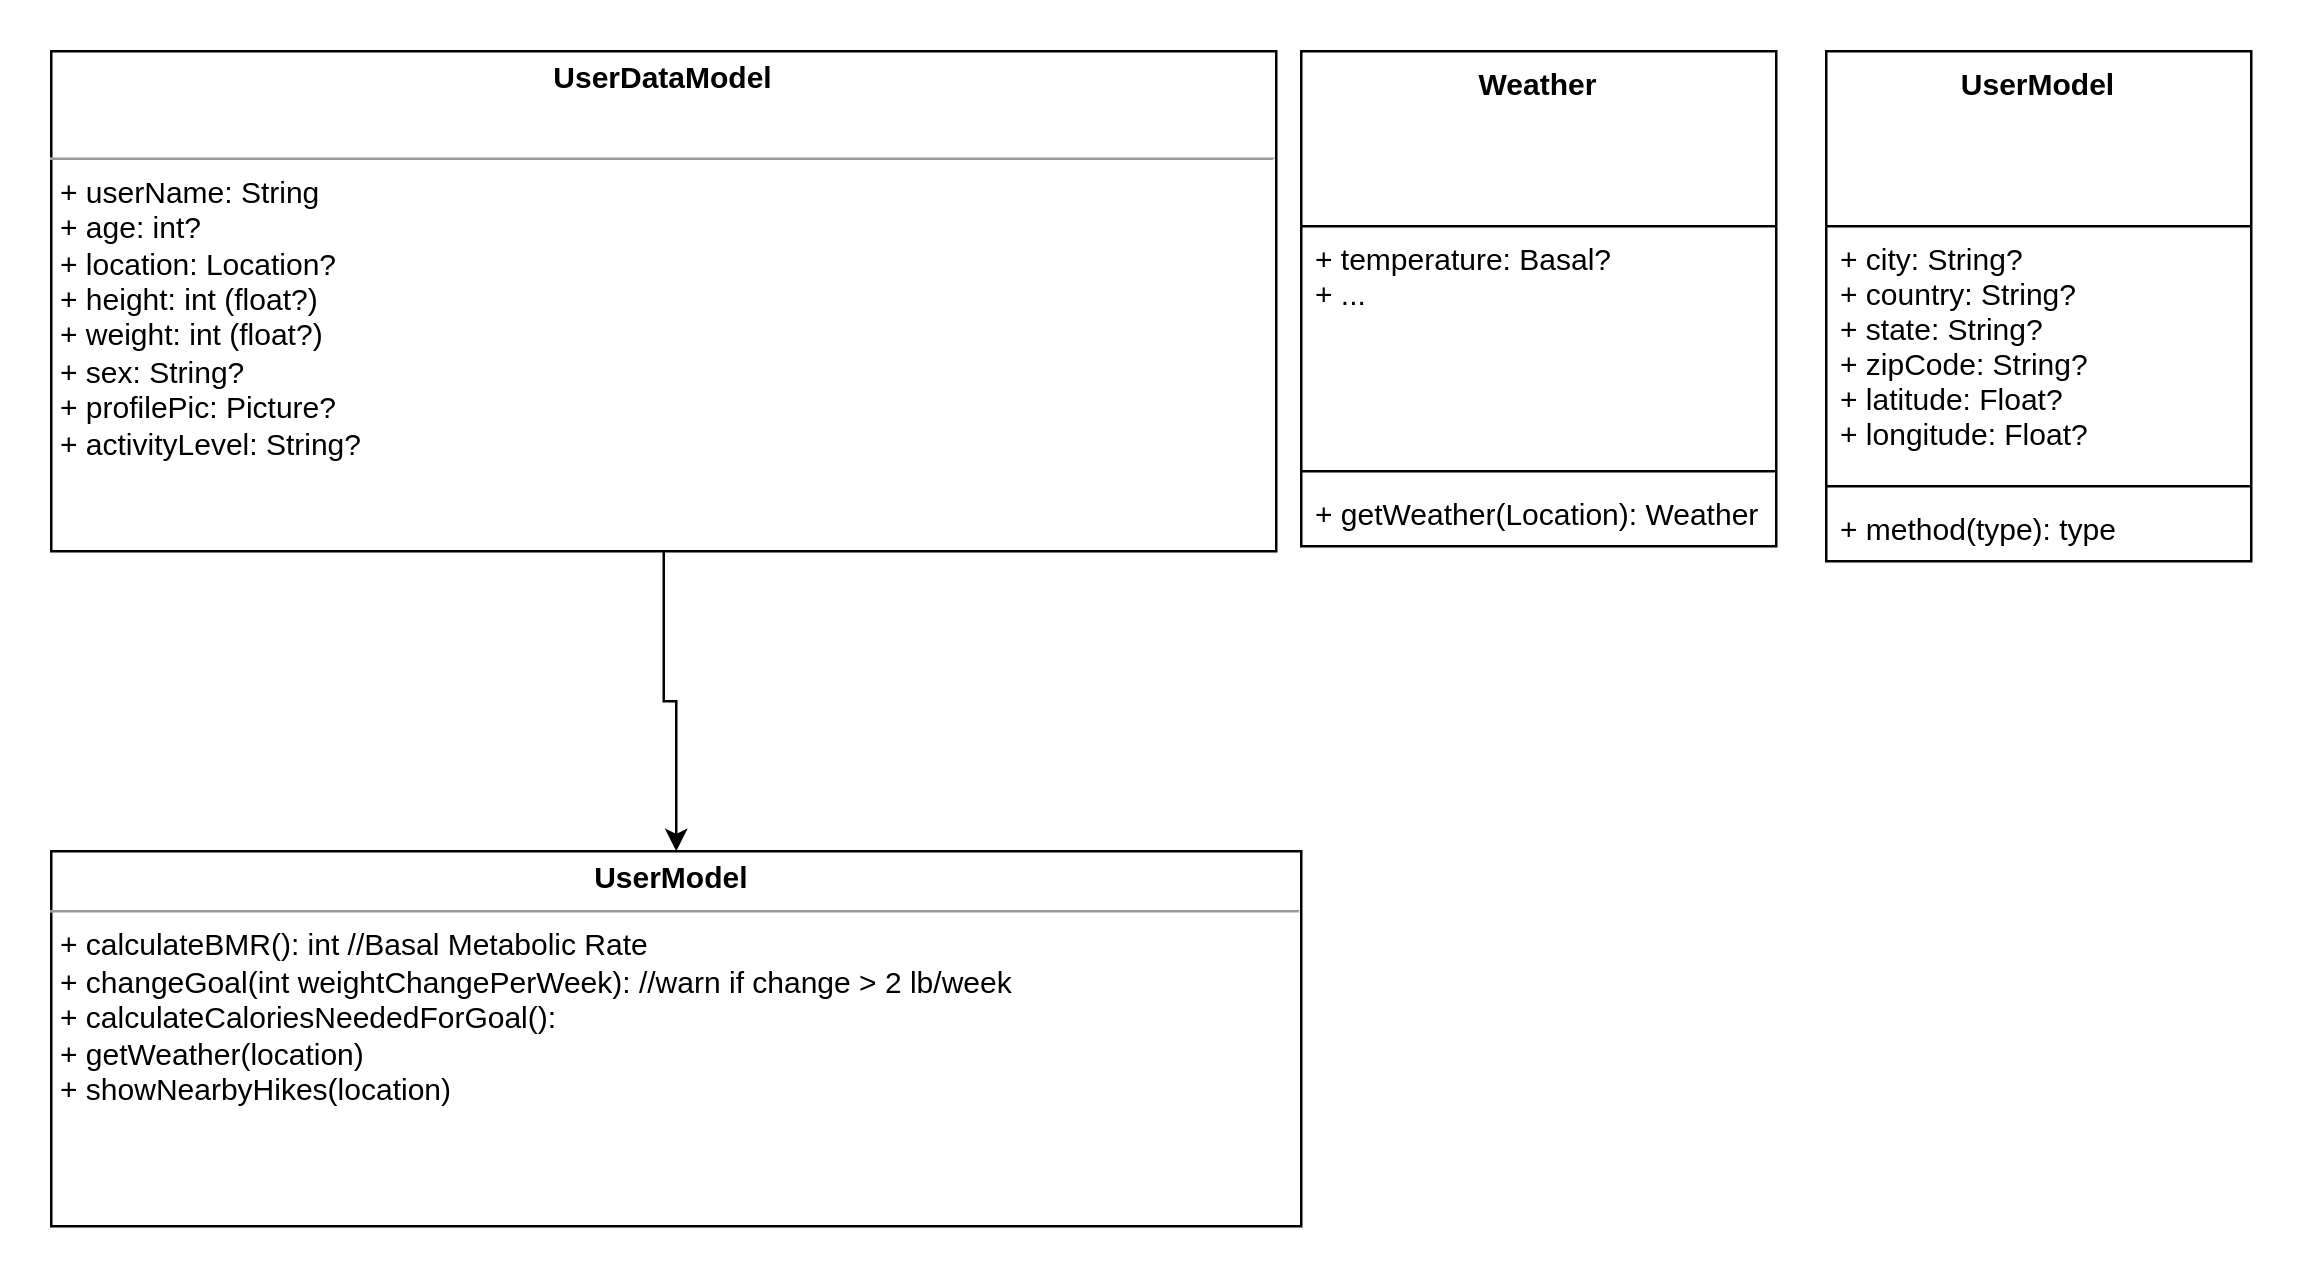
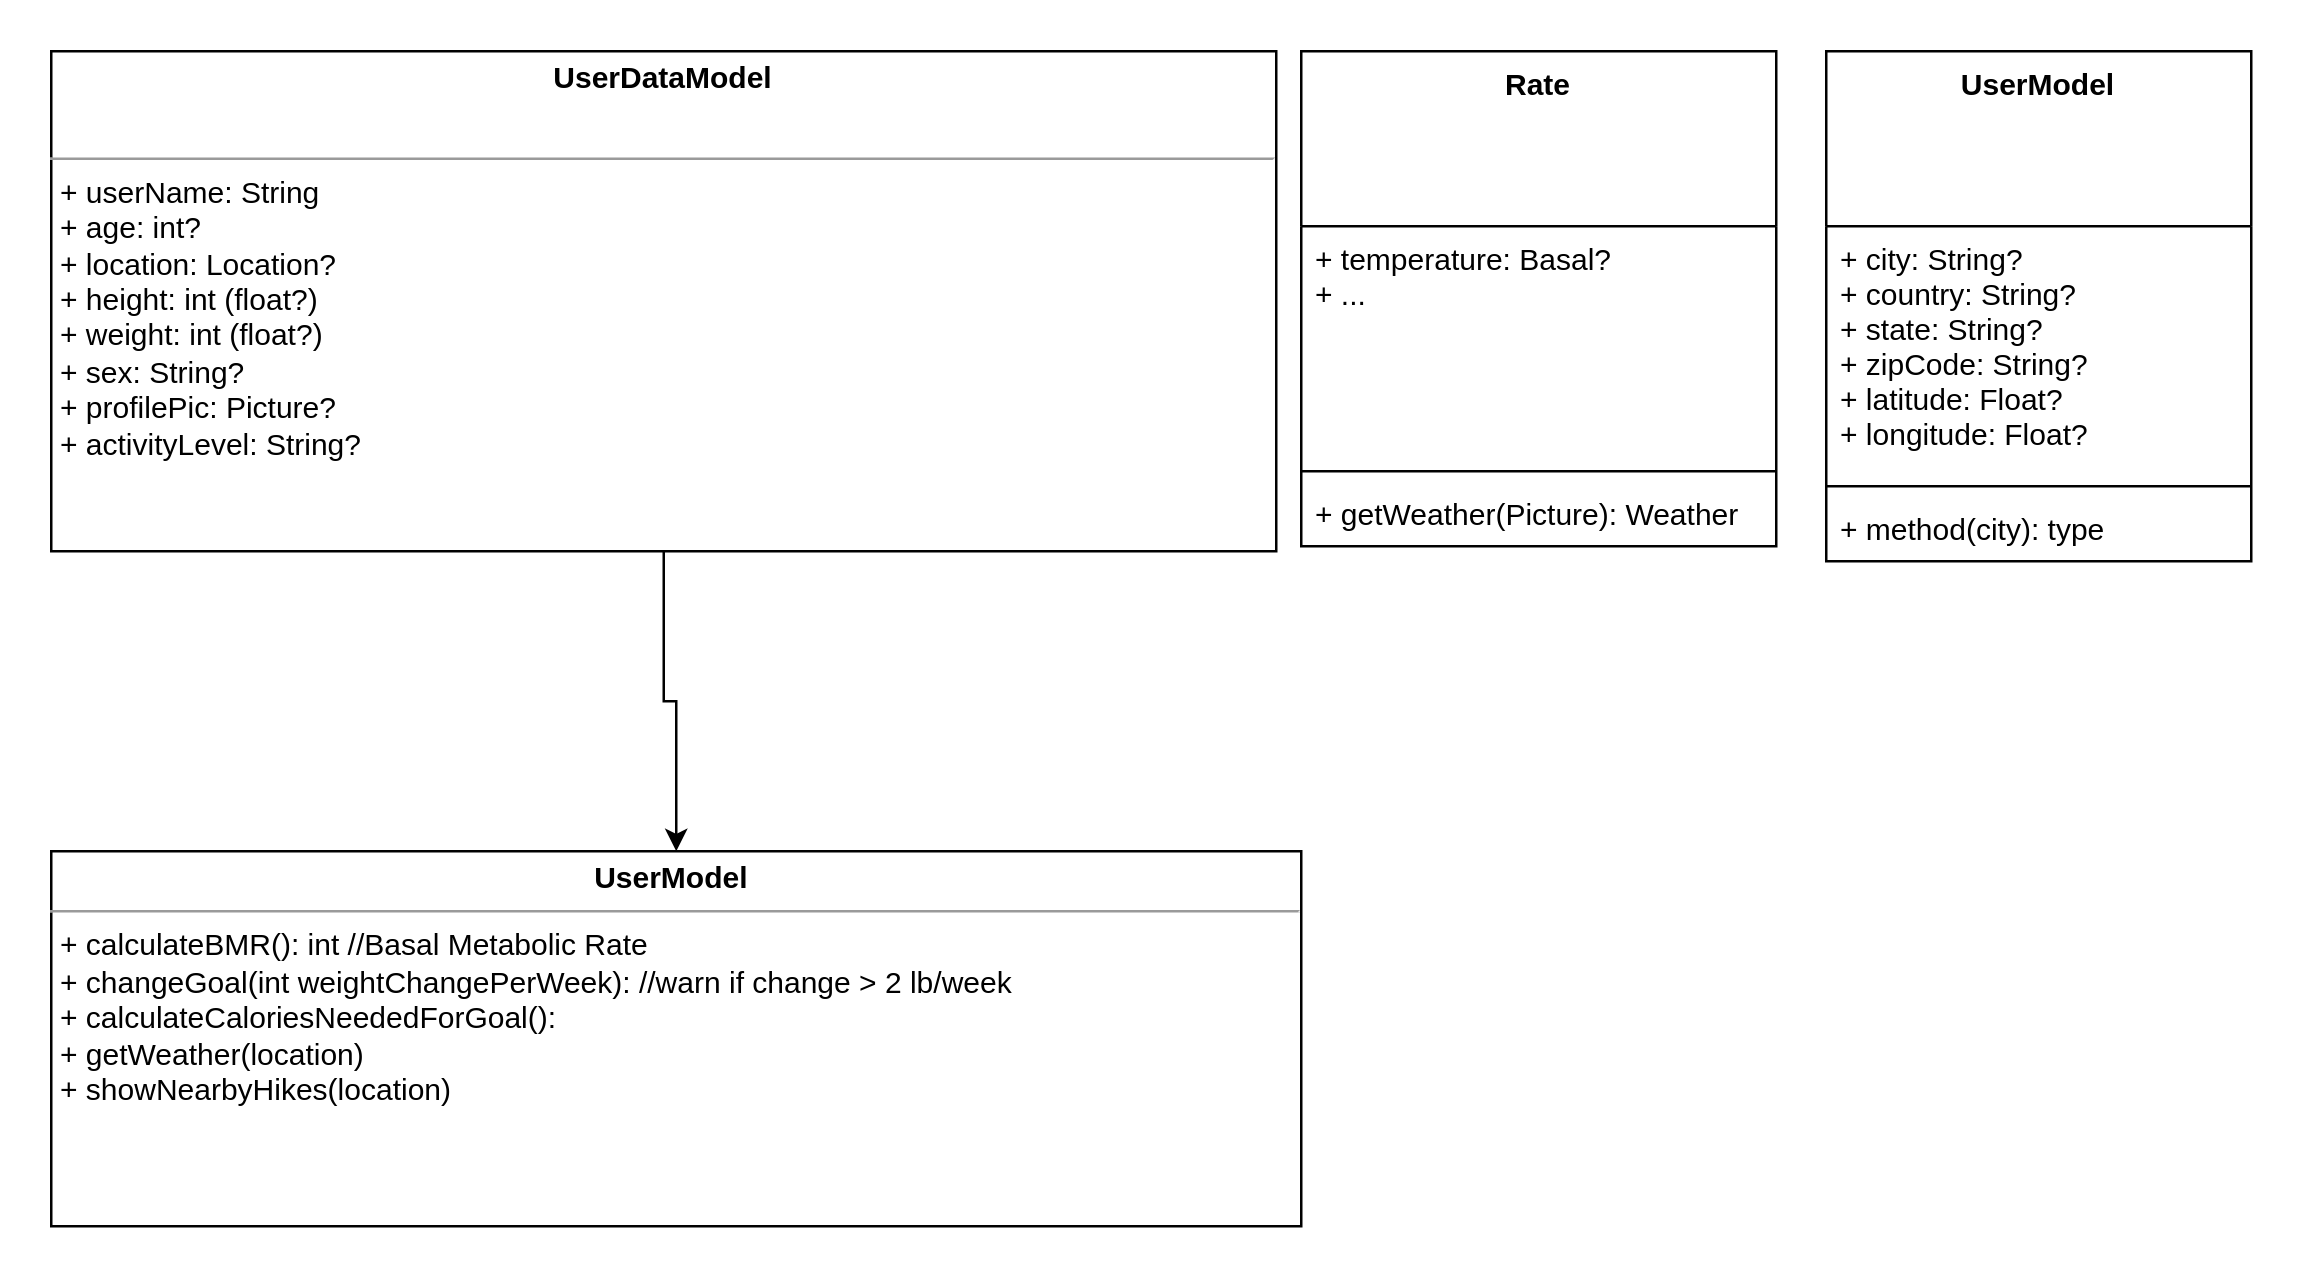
(1538, 85) -> (1538, 85)
(1560, 515) -> (1551, 515)
(1996, 530) -> (1992, 530)
